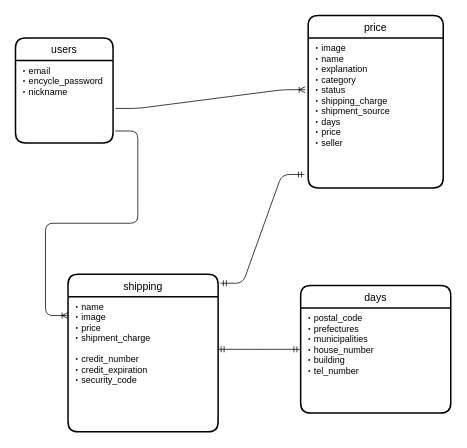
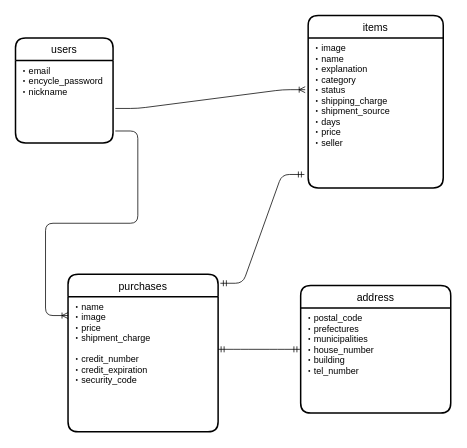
(375, 27) -> (375, 27)
(143, 286) -> (143, 286)
(375, 297) -> (375, 297)
